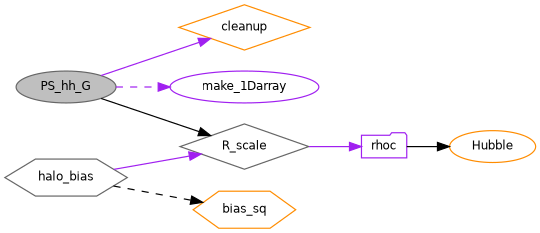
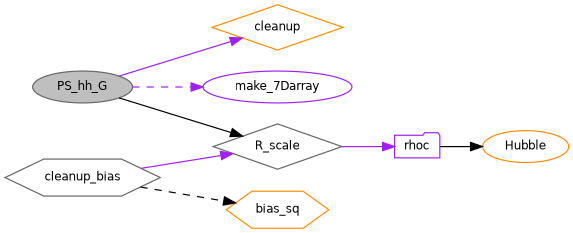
(244, 87) -> (277, 87)
(66, 178) -> (83, 178)
